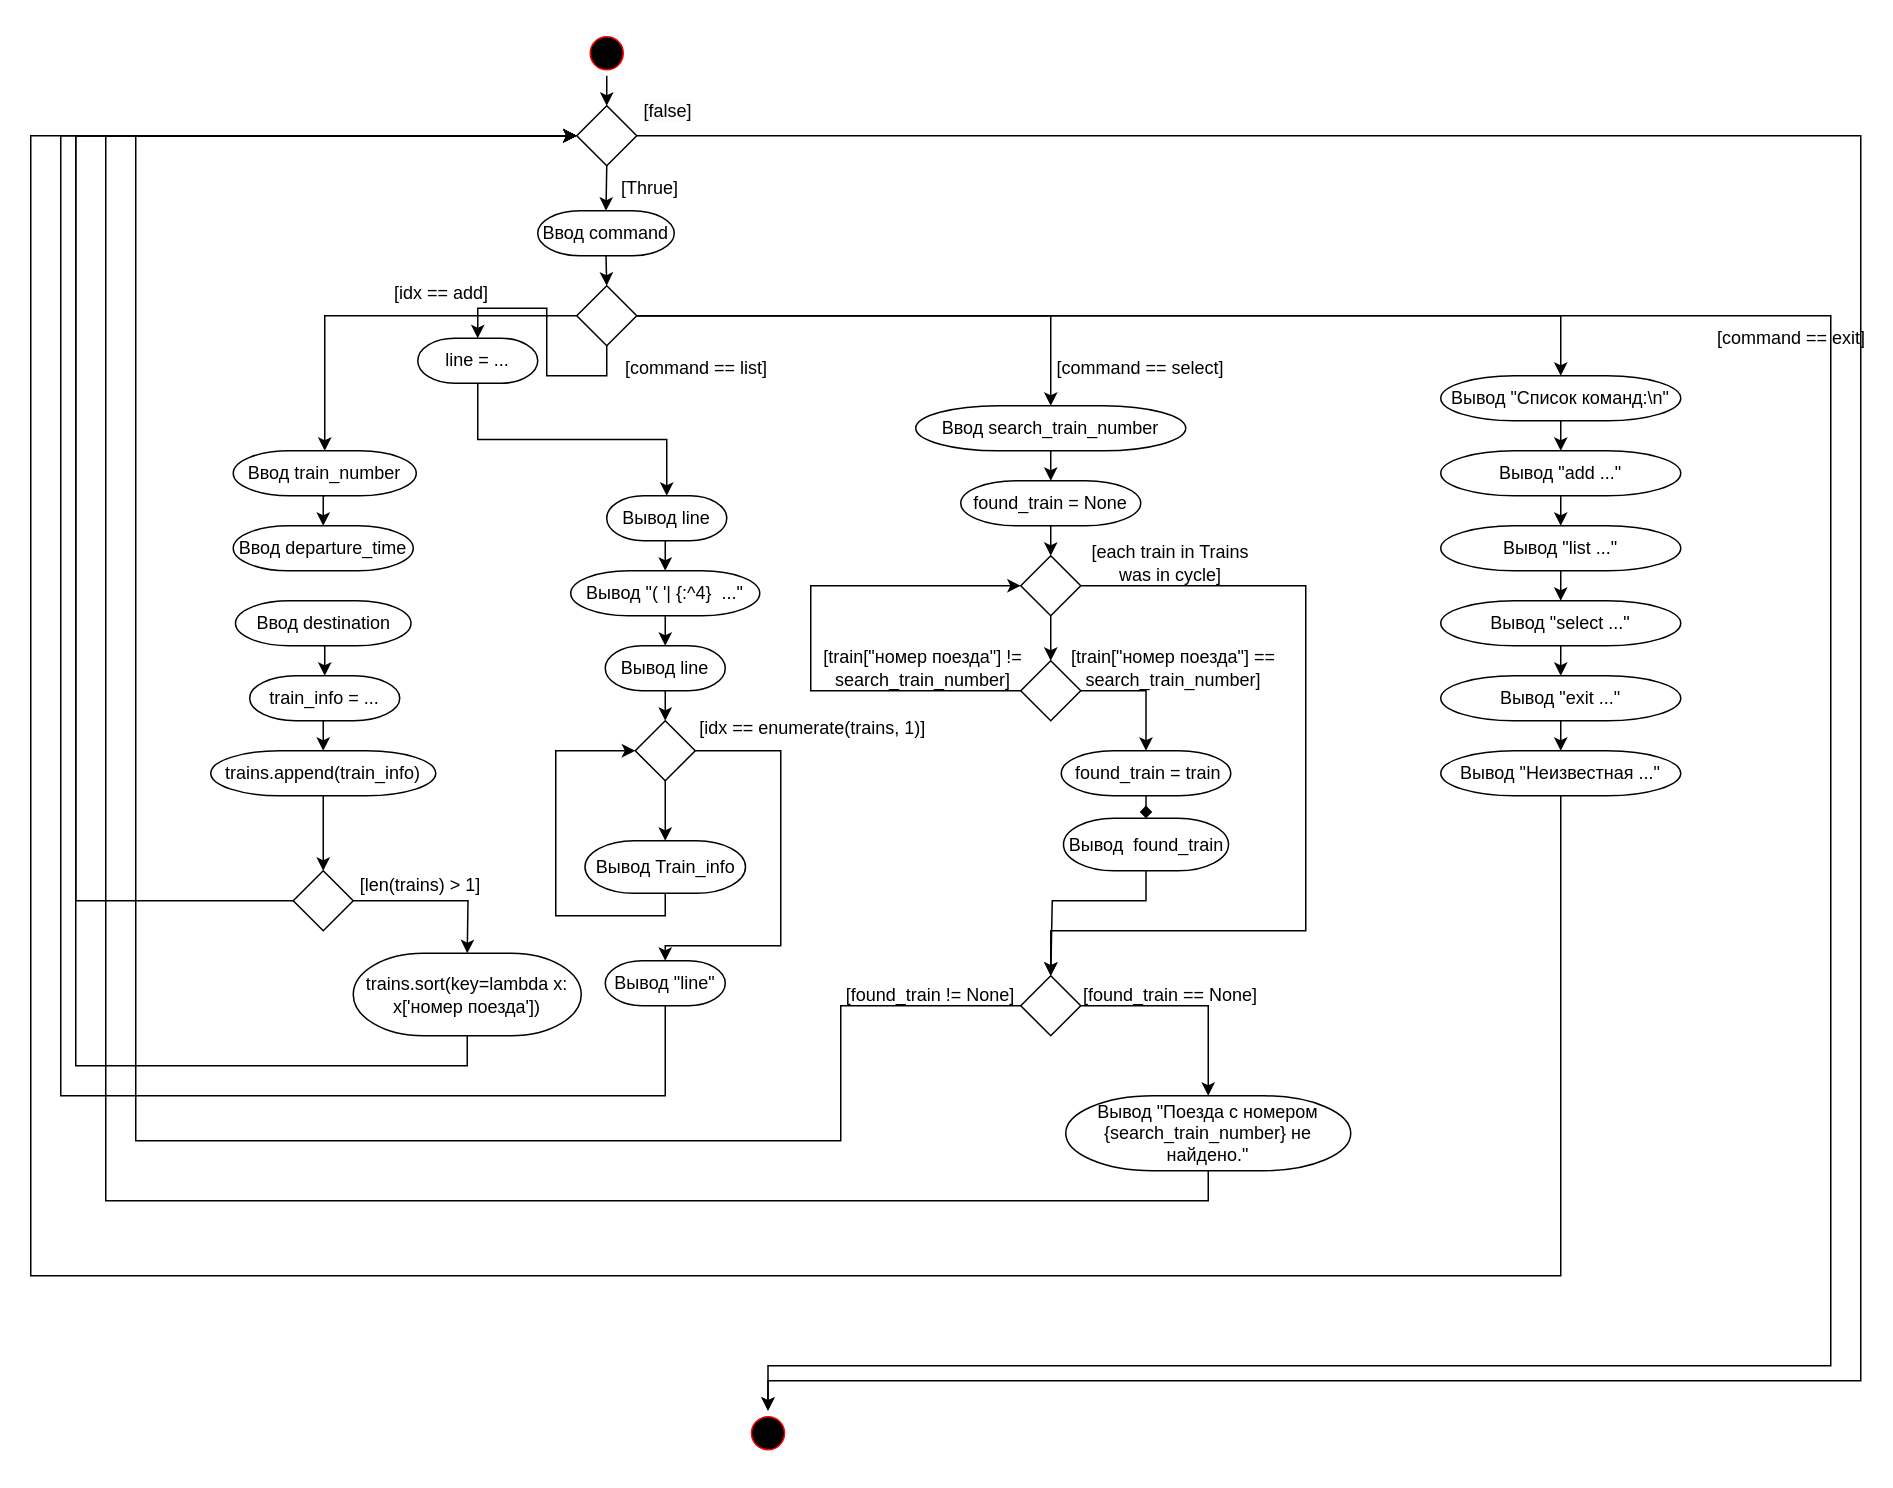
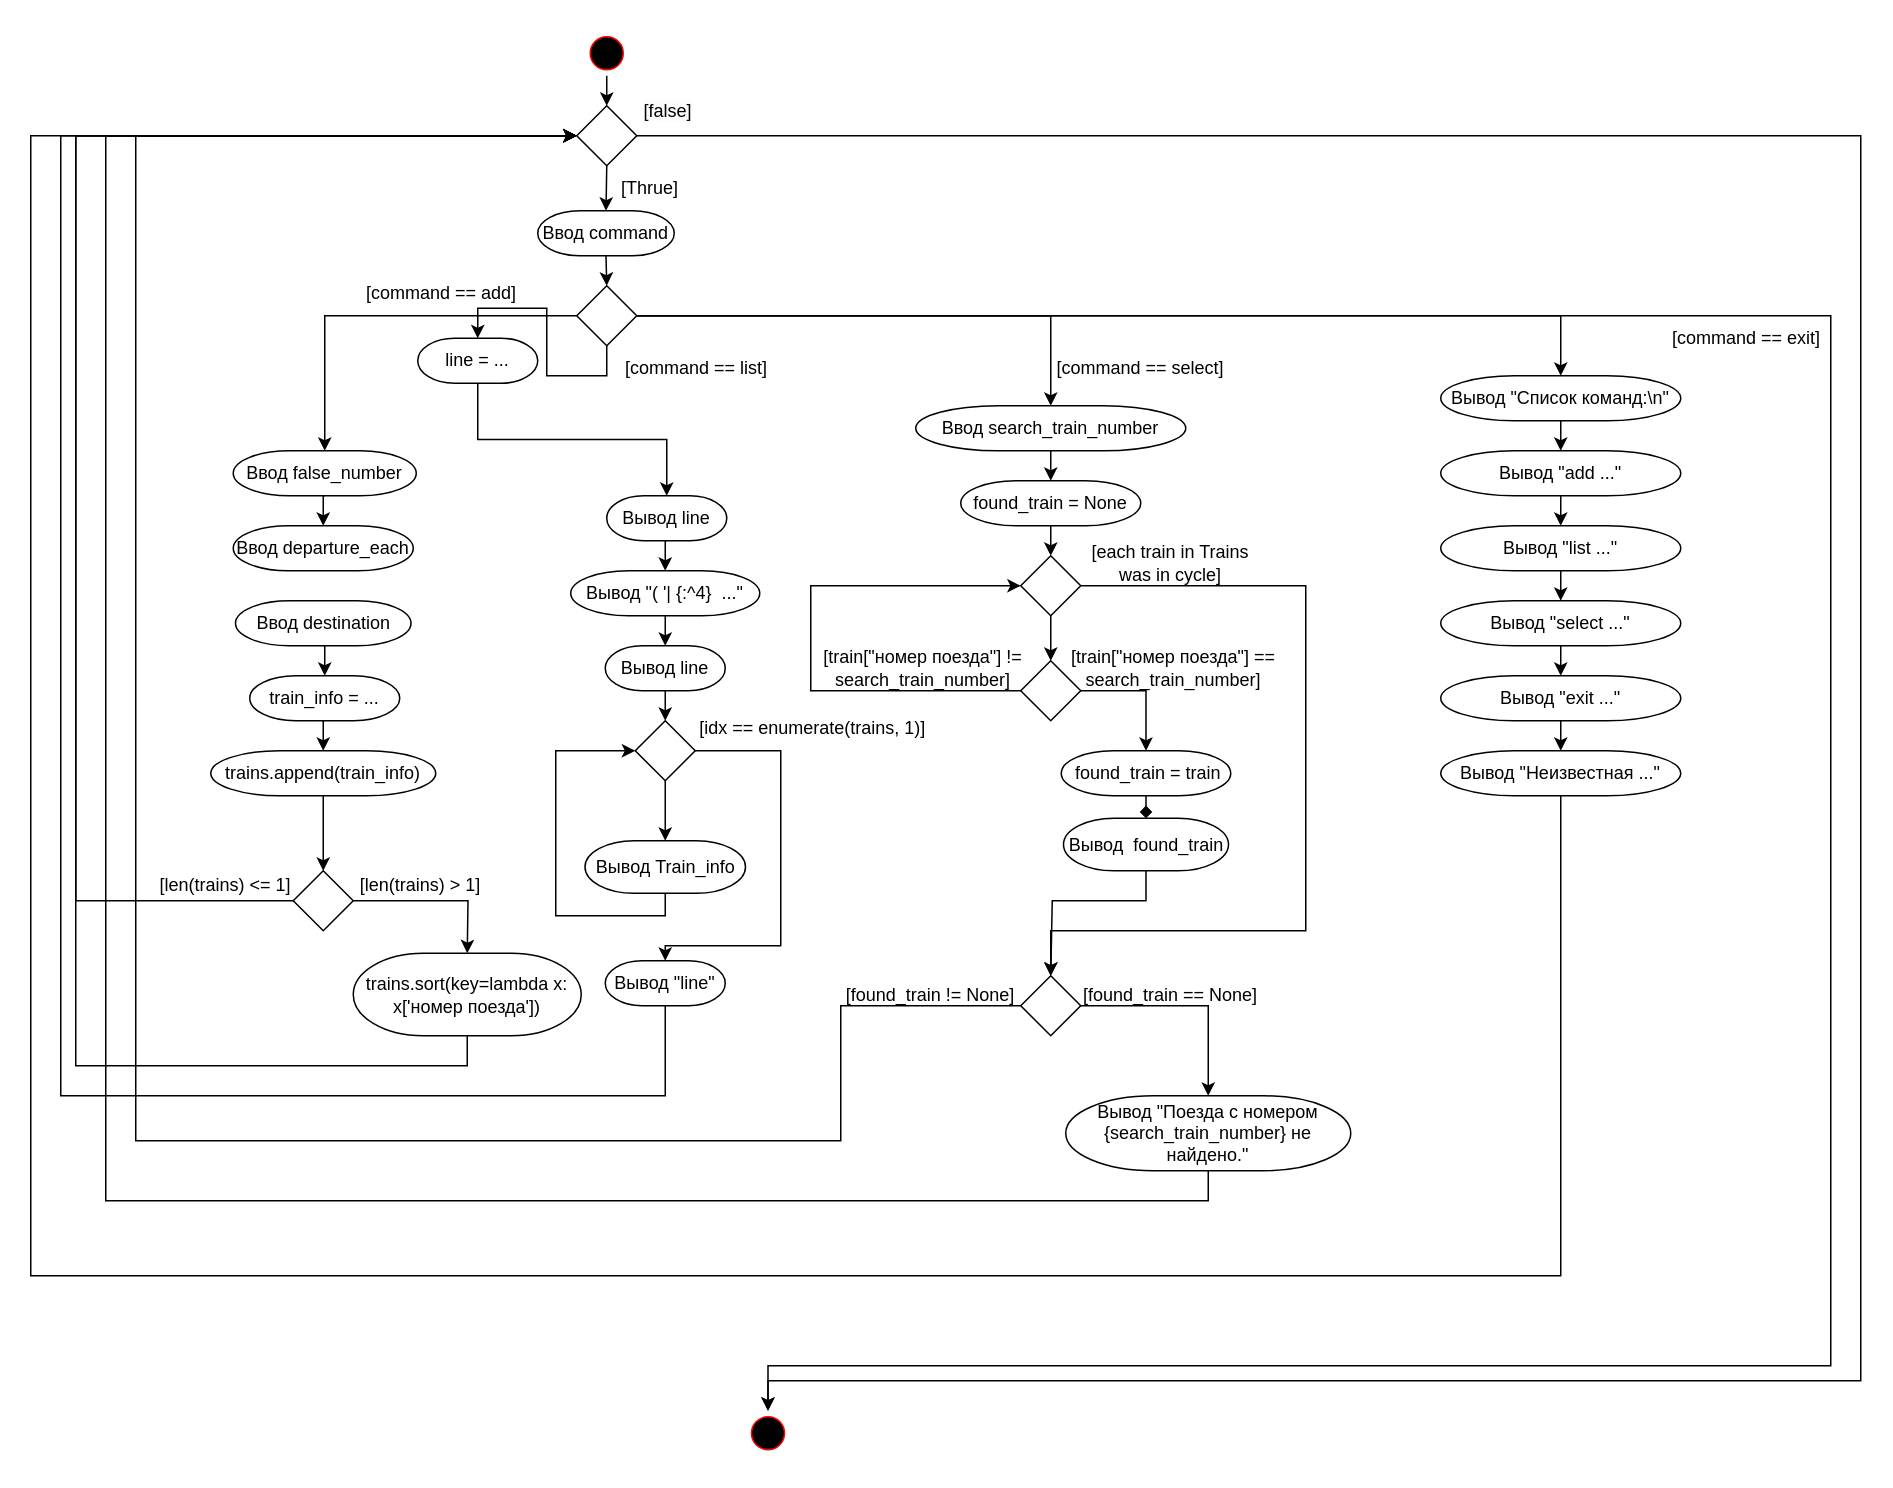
(442, 293) -> (442, 293)
(1792, 338) -> (1747, 338)
(325, 473) -> (325, 473)
(323, 548) -> (323, 548)
none -> (226, 886)
